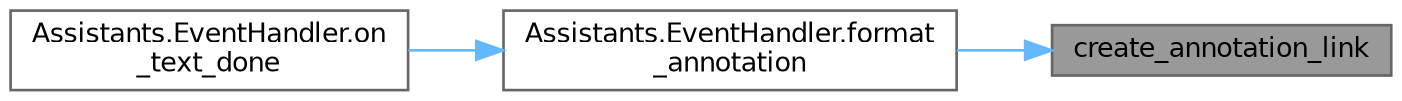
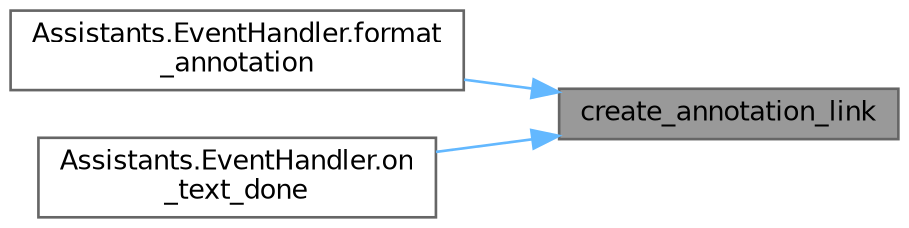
(442, 50) -> (484, 146)
